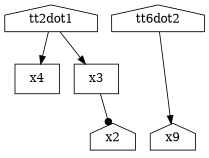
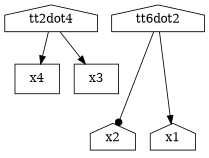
(51, 20) -> (51, 20)
(104, 106) -> (137, 75)
(173, 138) -> (173, 138)
